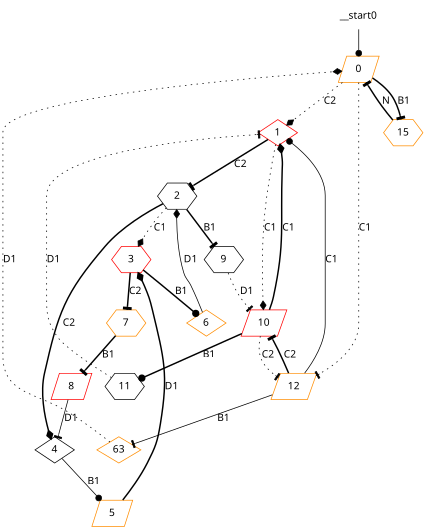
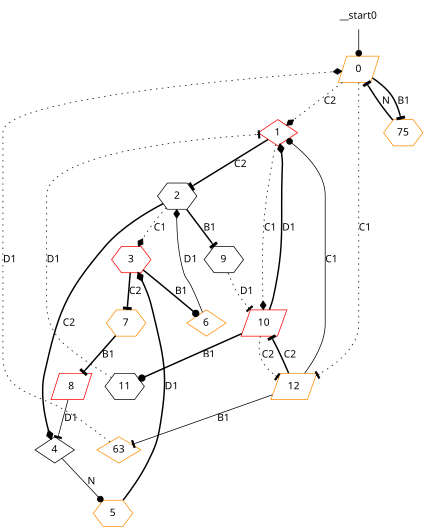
(403, 133) -> (403, 133)
(289, 228) -> (289, 228)
(94, 482) -> (92, 482)
(112, 513) -> (113, 513)
